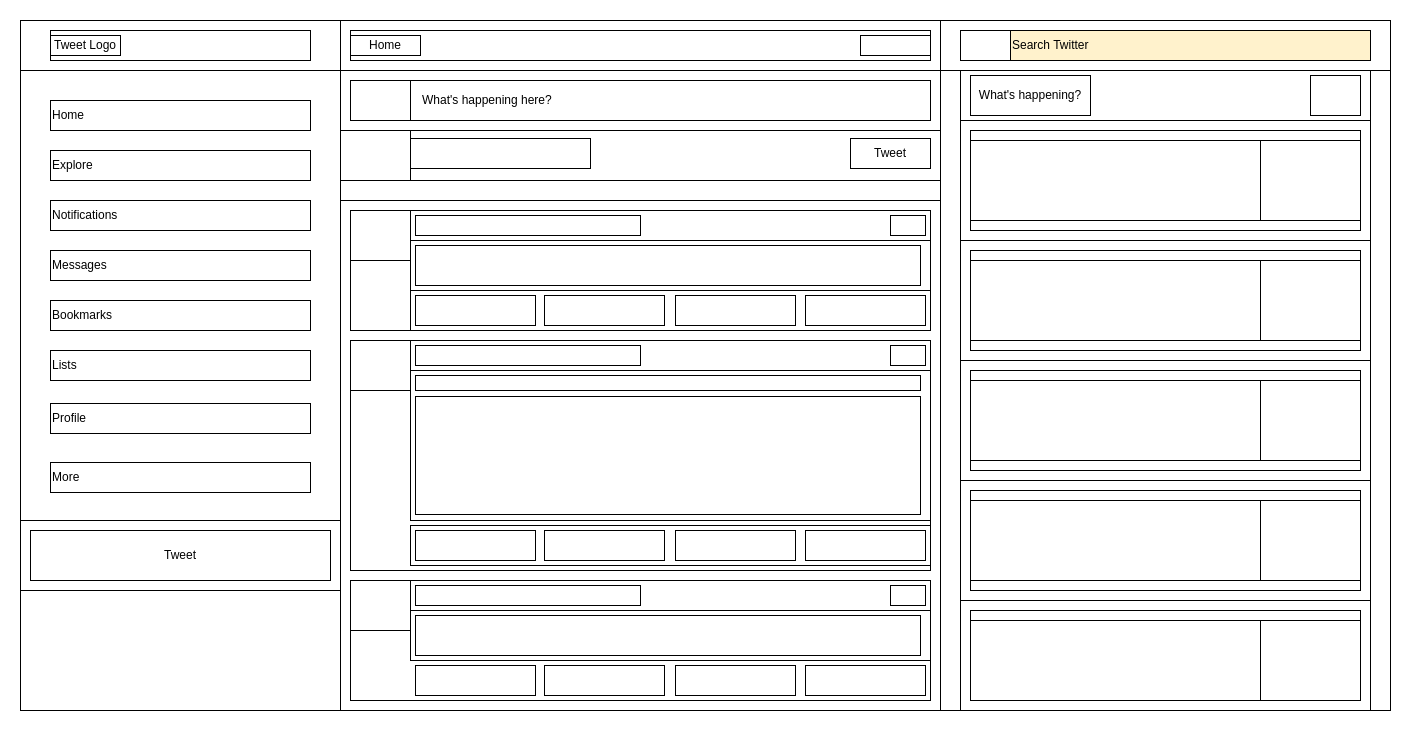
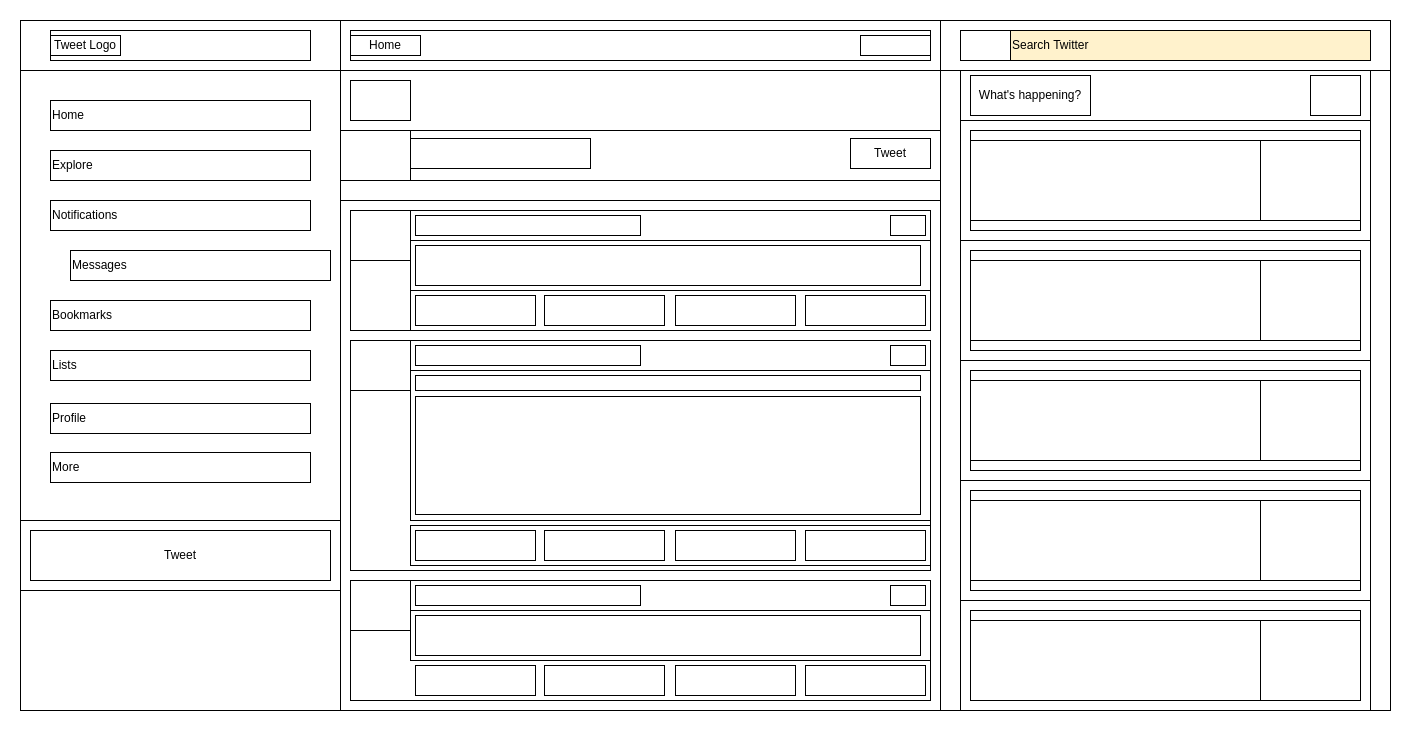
(671, 101) -> none
(181, 266) -> (201, 266)
(181, 478) -> (181, 468)
